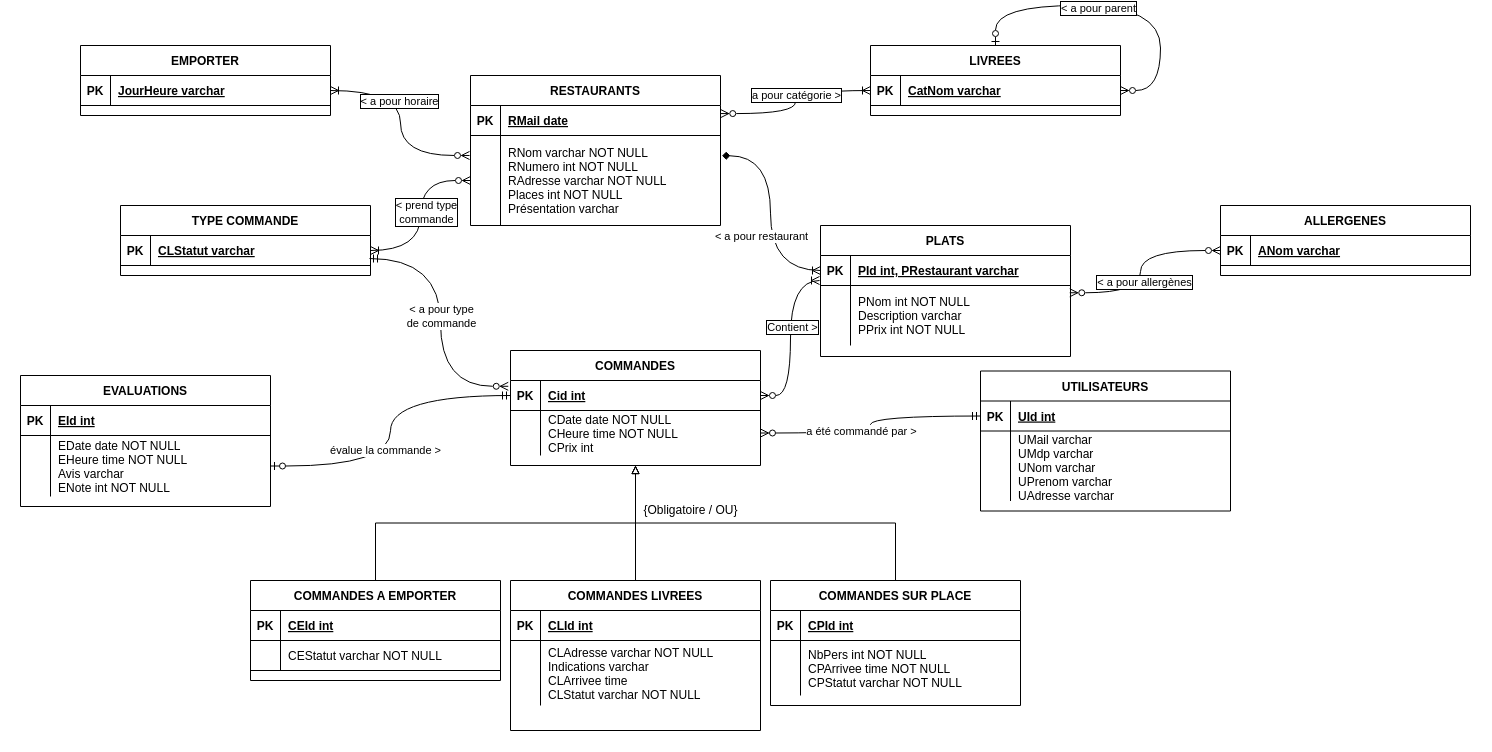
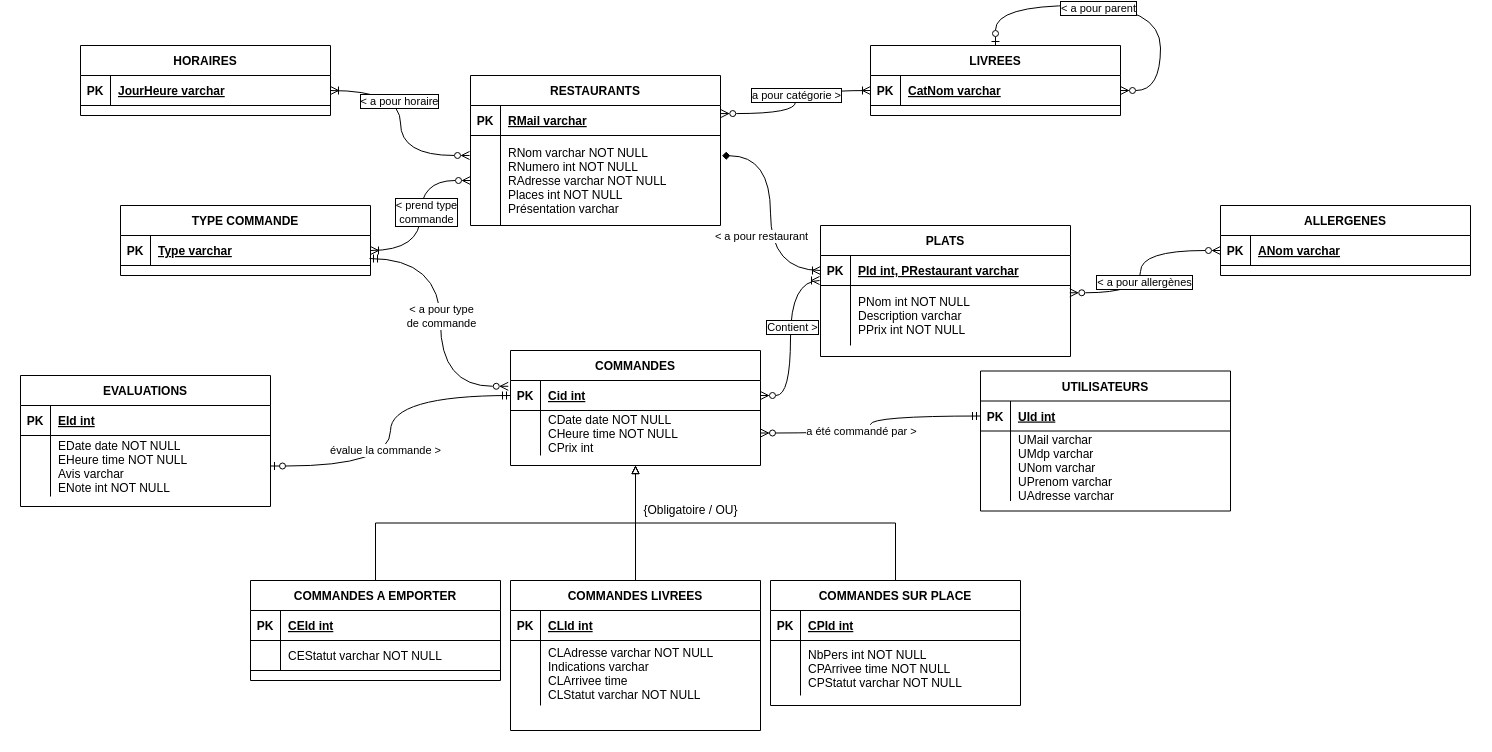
(205, 61) -> (205, 61)
(537, 121) -> (547, 121)
(210, 251) -> (197, 251)
